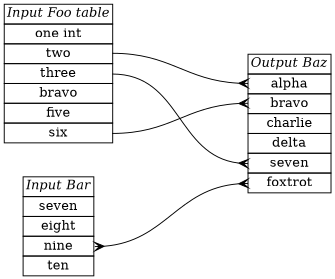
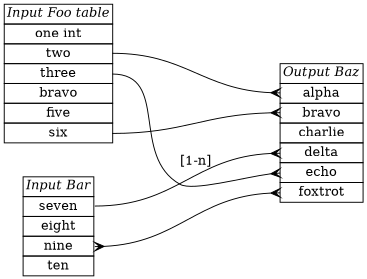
(290, 163) -> (322, 172)
none -> (187, 180)
